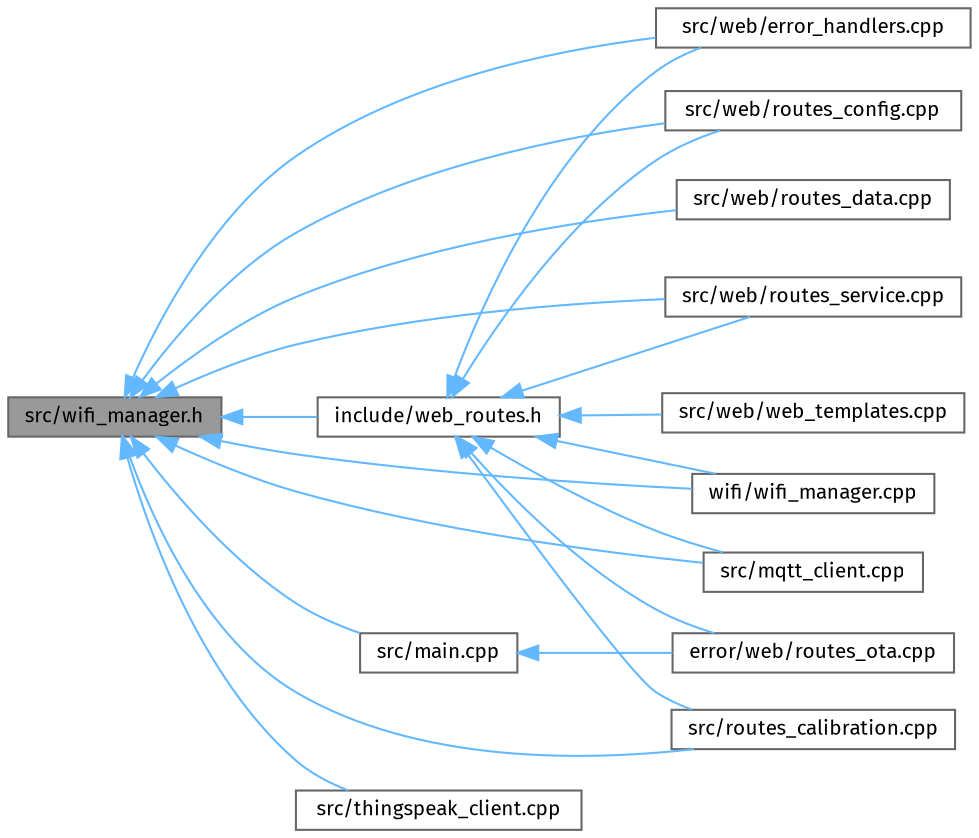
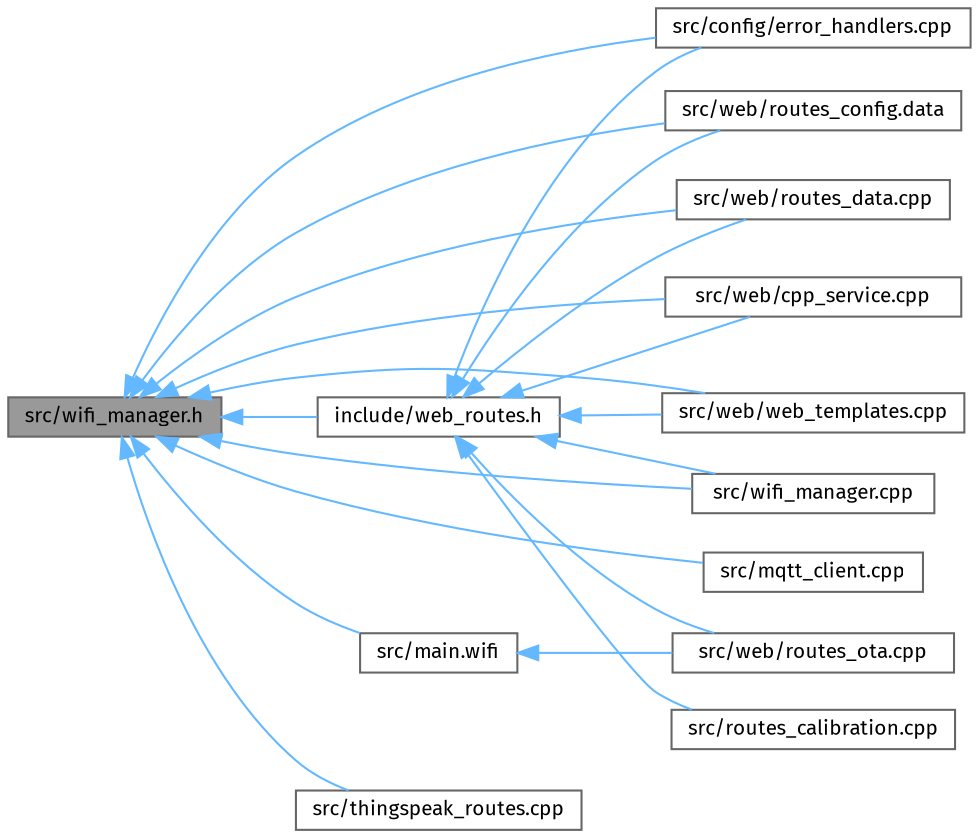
(813, 28) -> (813, 28)
(813, 111) -> (813, 111)
(813, 297) -> (813, 297)
(813, 494) -> (813, 494)
(603, 508) -> (605, 288)
(439, 653) -> (439, 653)
(813, 653) -> (813, 653)
(348, 717) -> (432, 369)
(439, 810) -> (439, 810)
